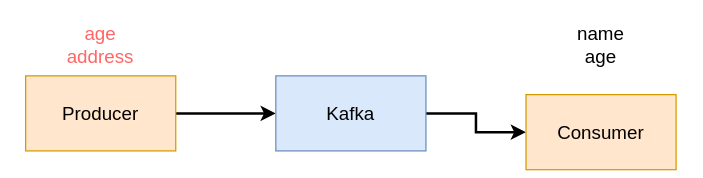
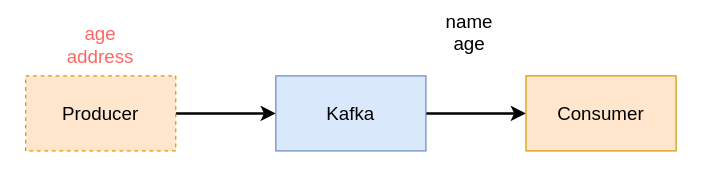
(601, 44) -> (469, 32)
(101, 113) -> (101, 113)
(601, 132) -> (601, 113)
